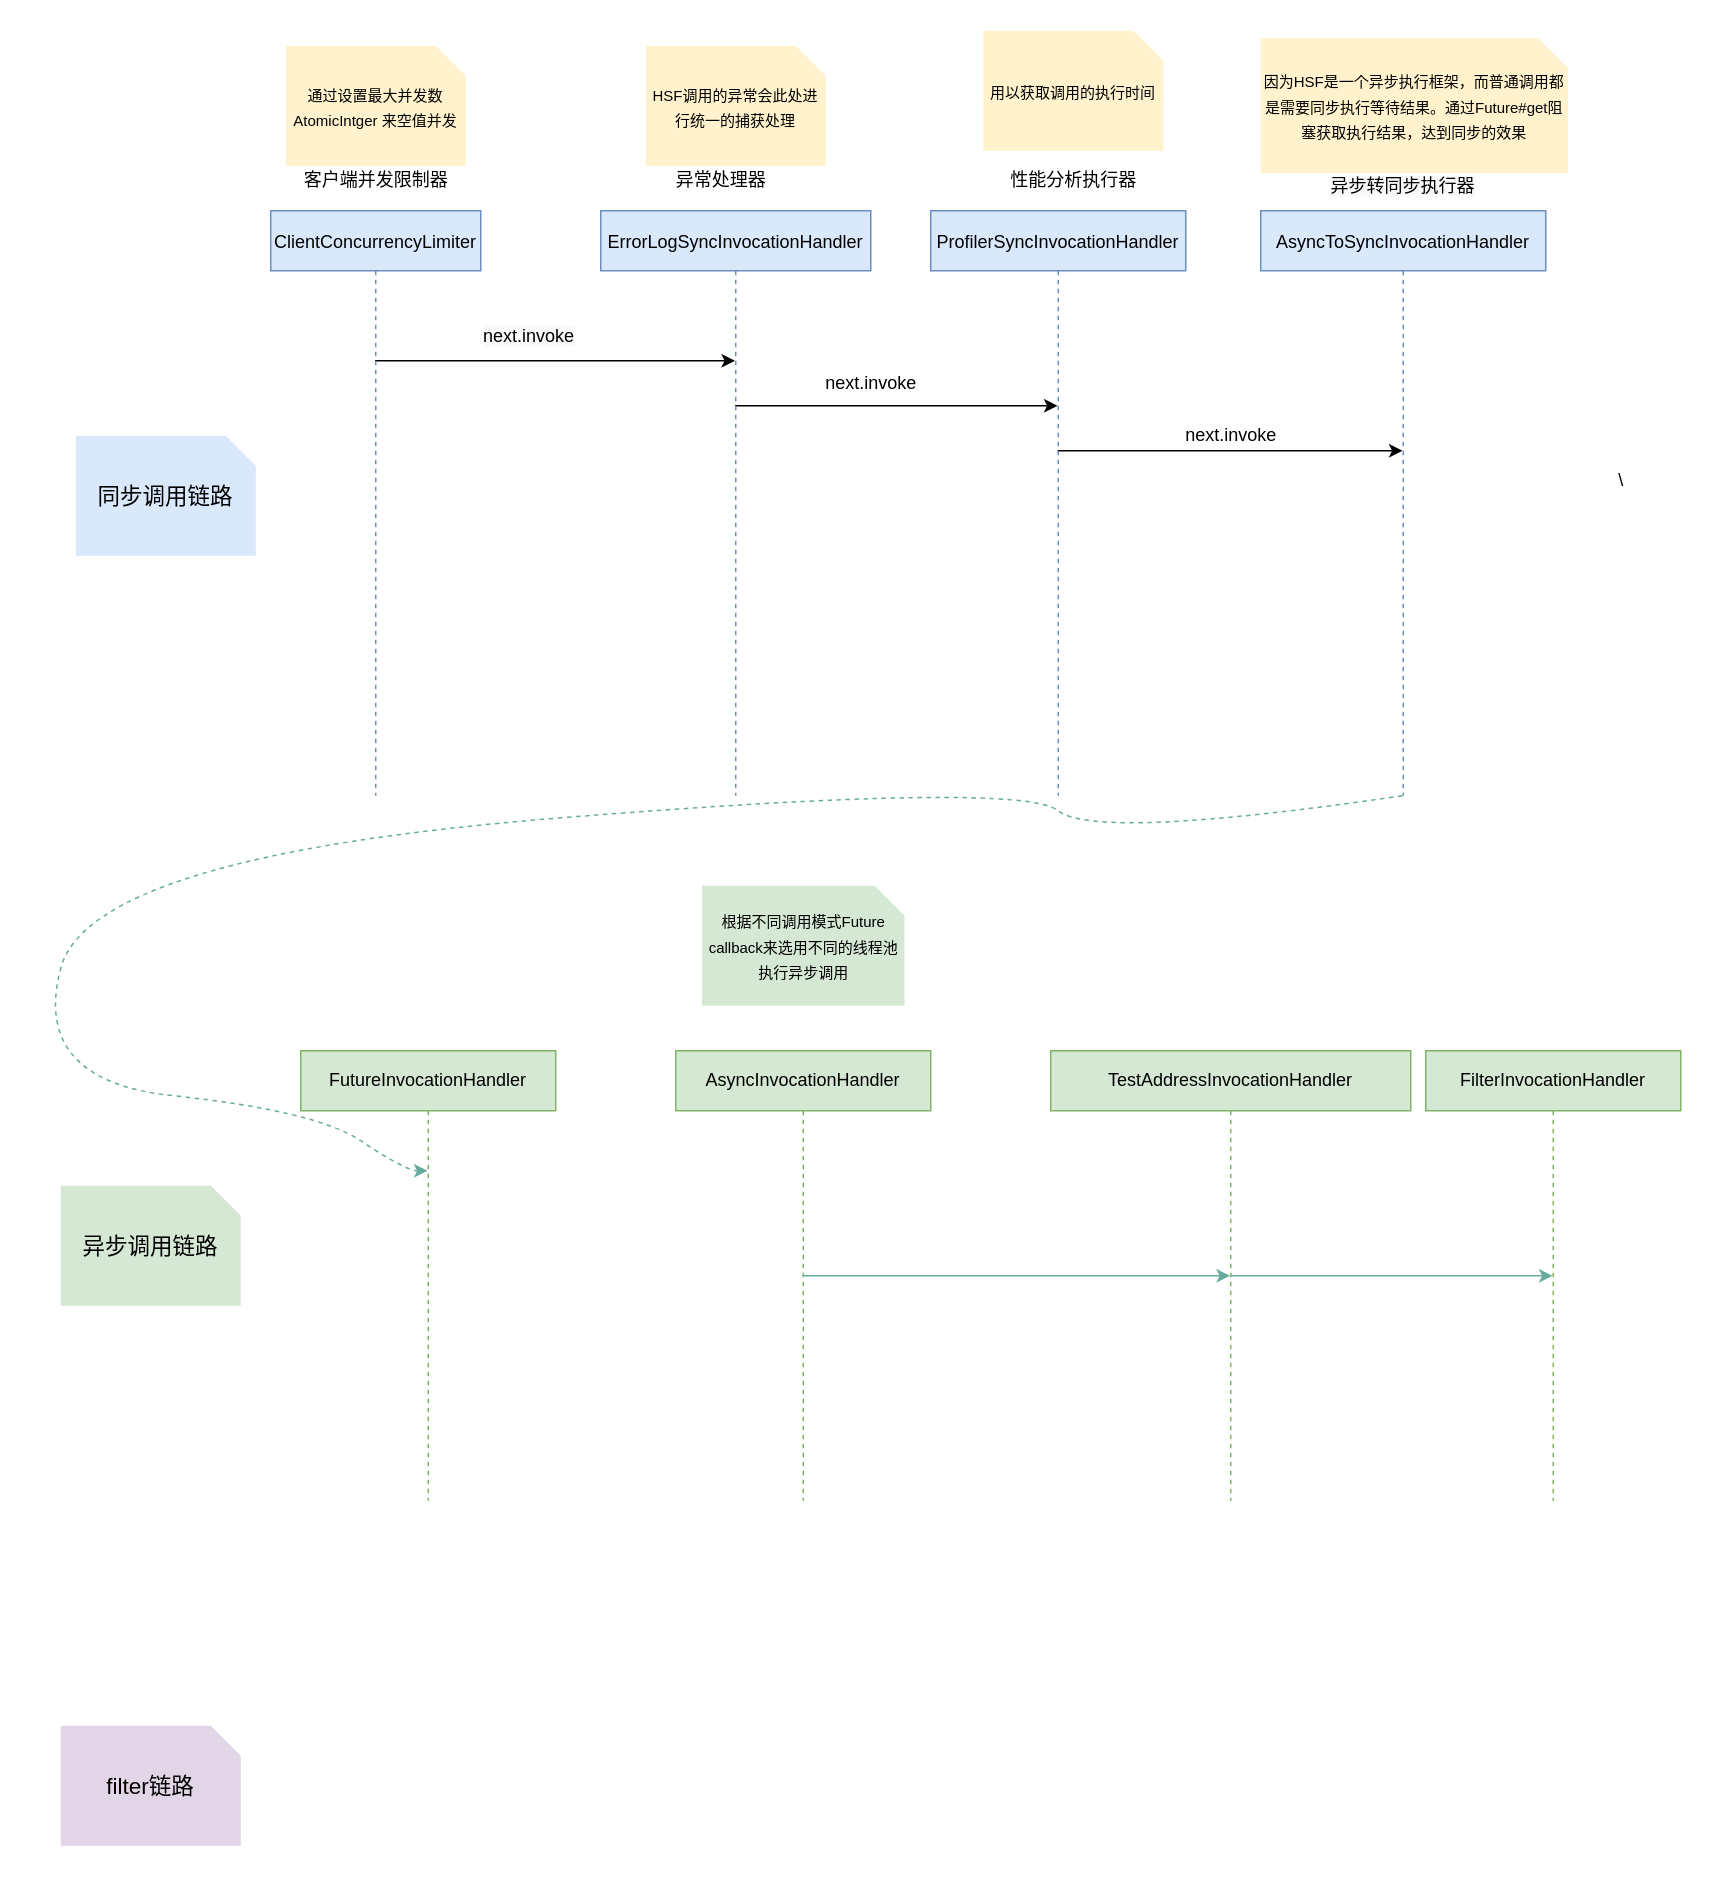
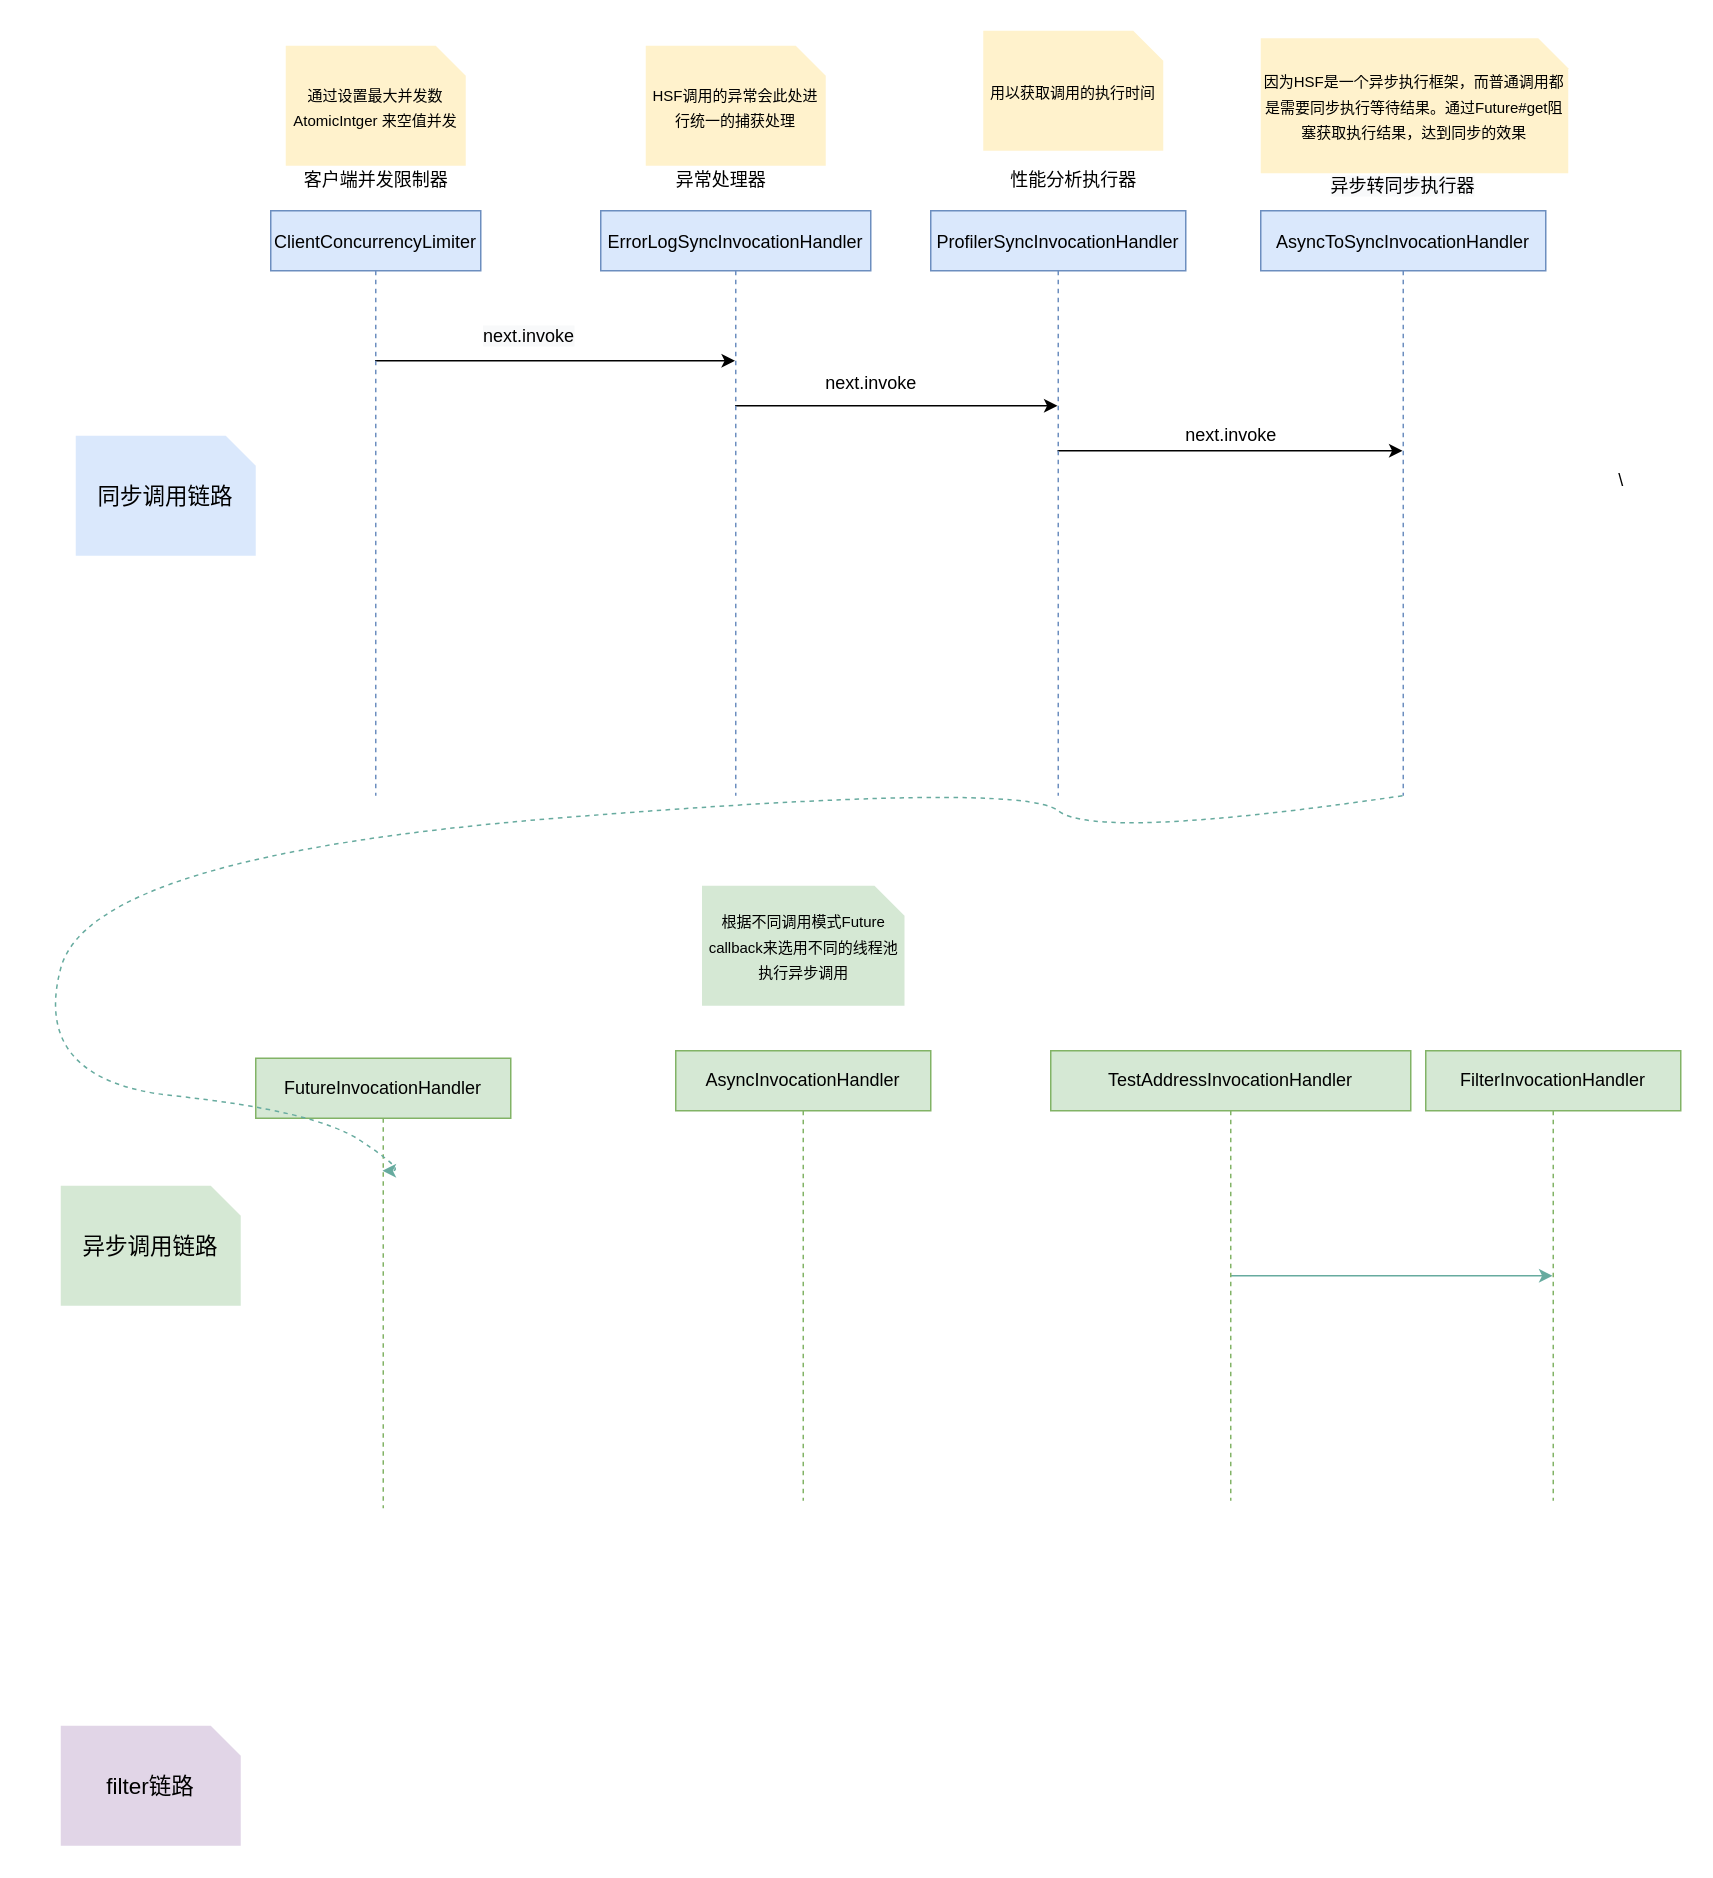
(428, 1276) -> (383, 1283)
(1013, 1276) -> none
